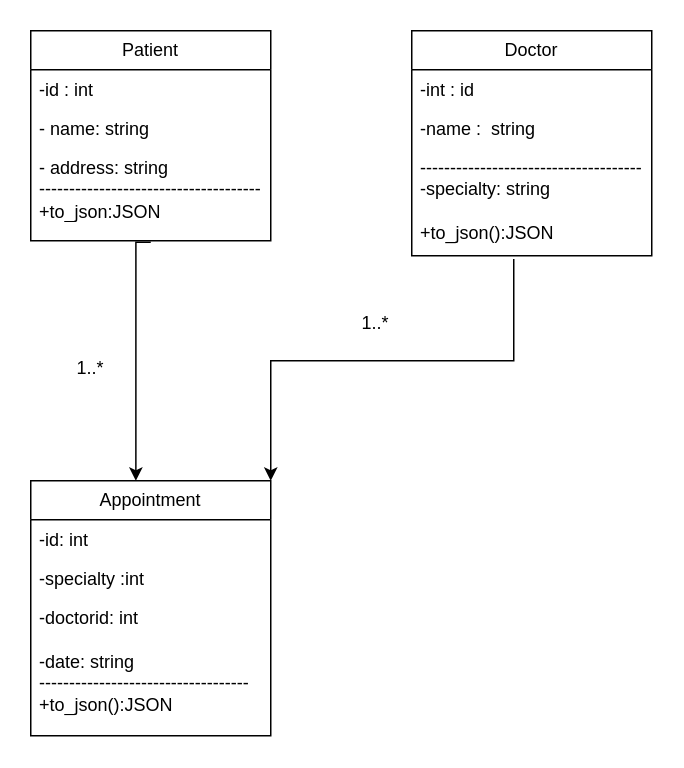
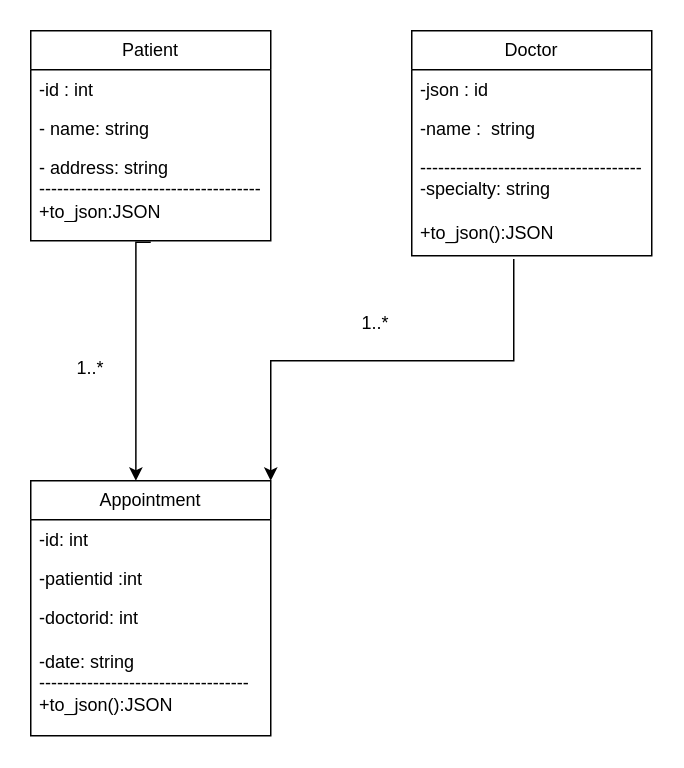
(454, 91) -> (462, 91)
(104, 580) -> (104, 580)
